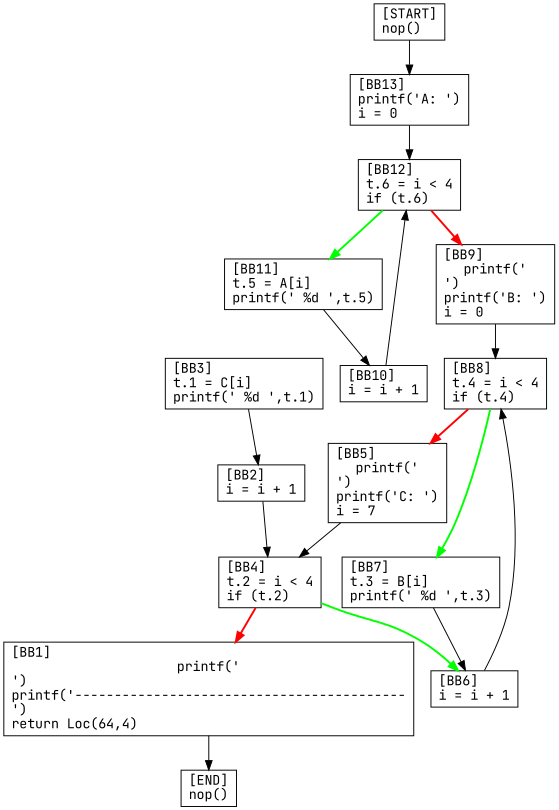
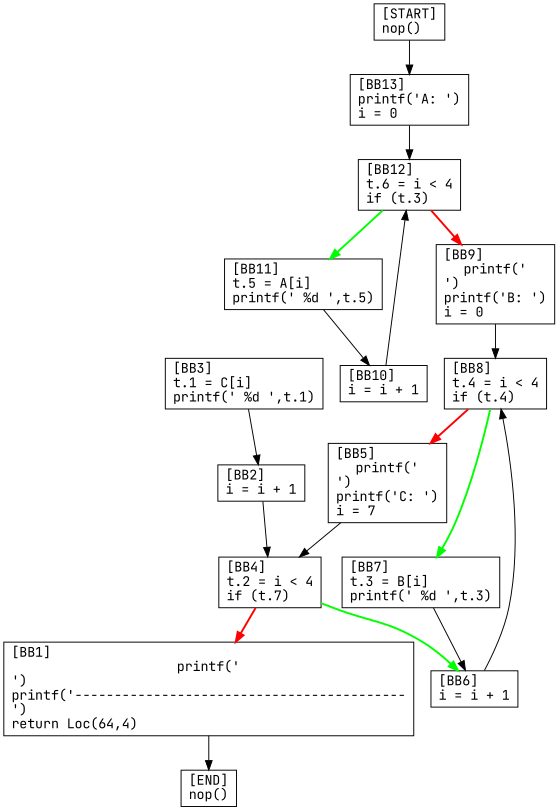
(409, 185) -> (409, 185)
(270, 582) -> (270, 582)
